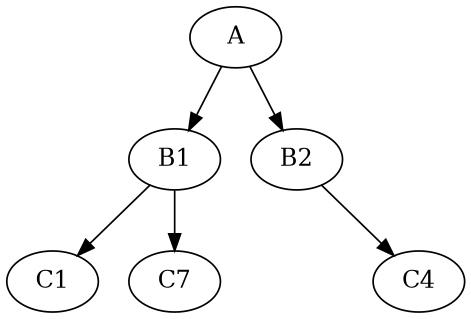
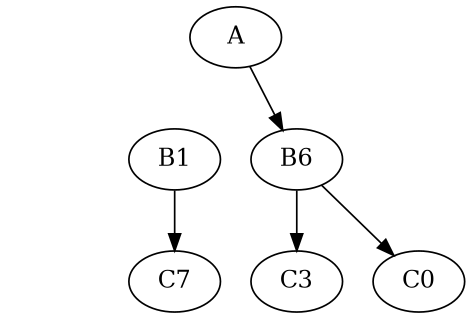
(209, 91) -> none
(297, 159) -> (297, 159)
(53, 282) -> none
none -> (297, 282)
(419, 282) -> (419, 282)
